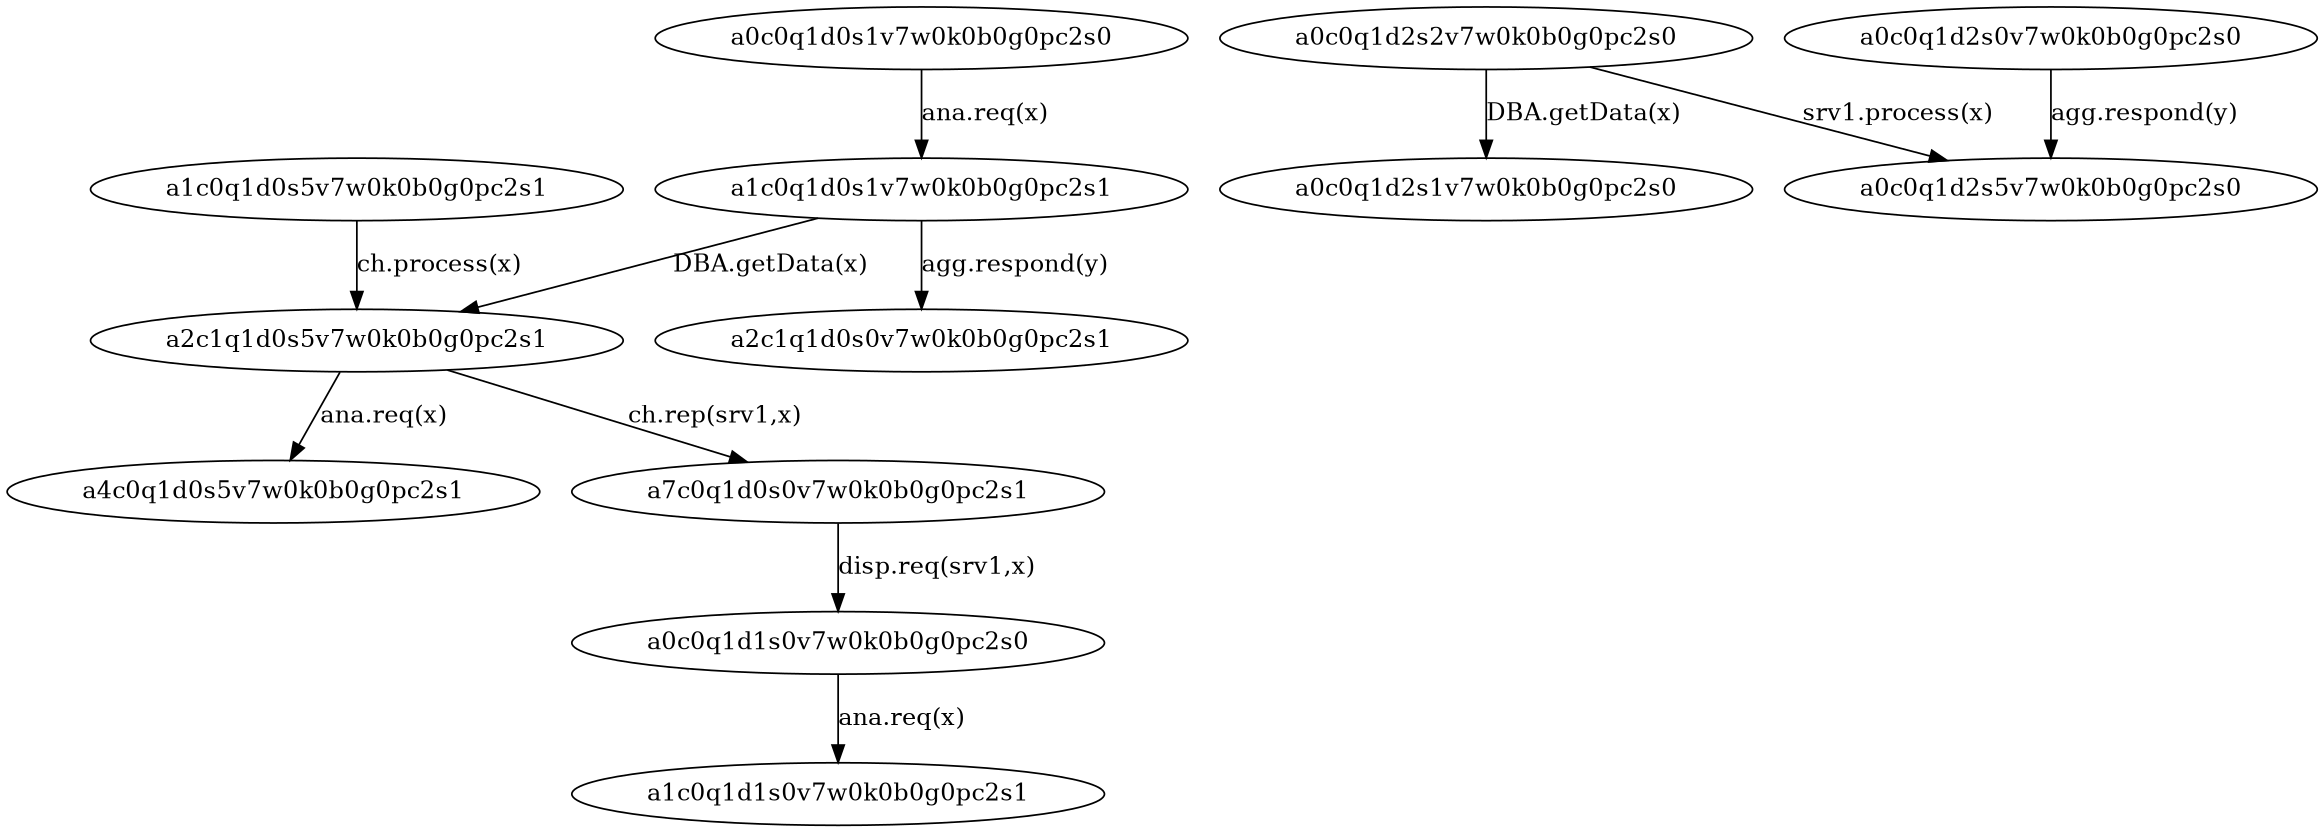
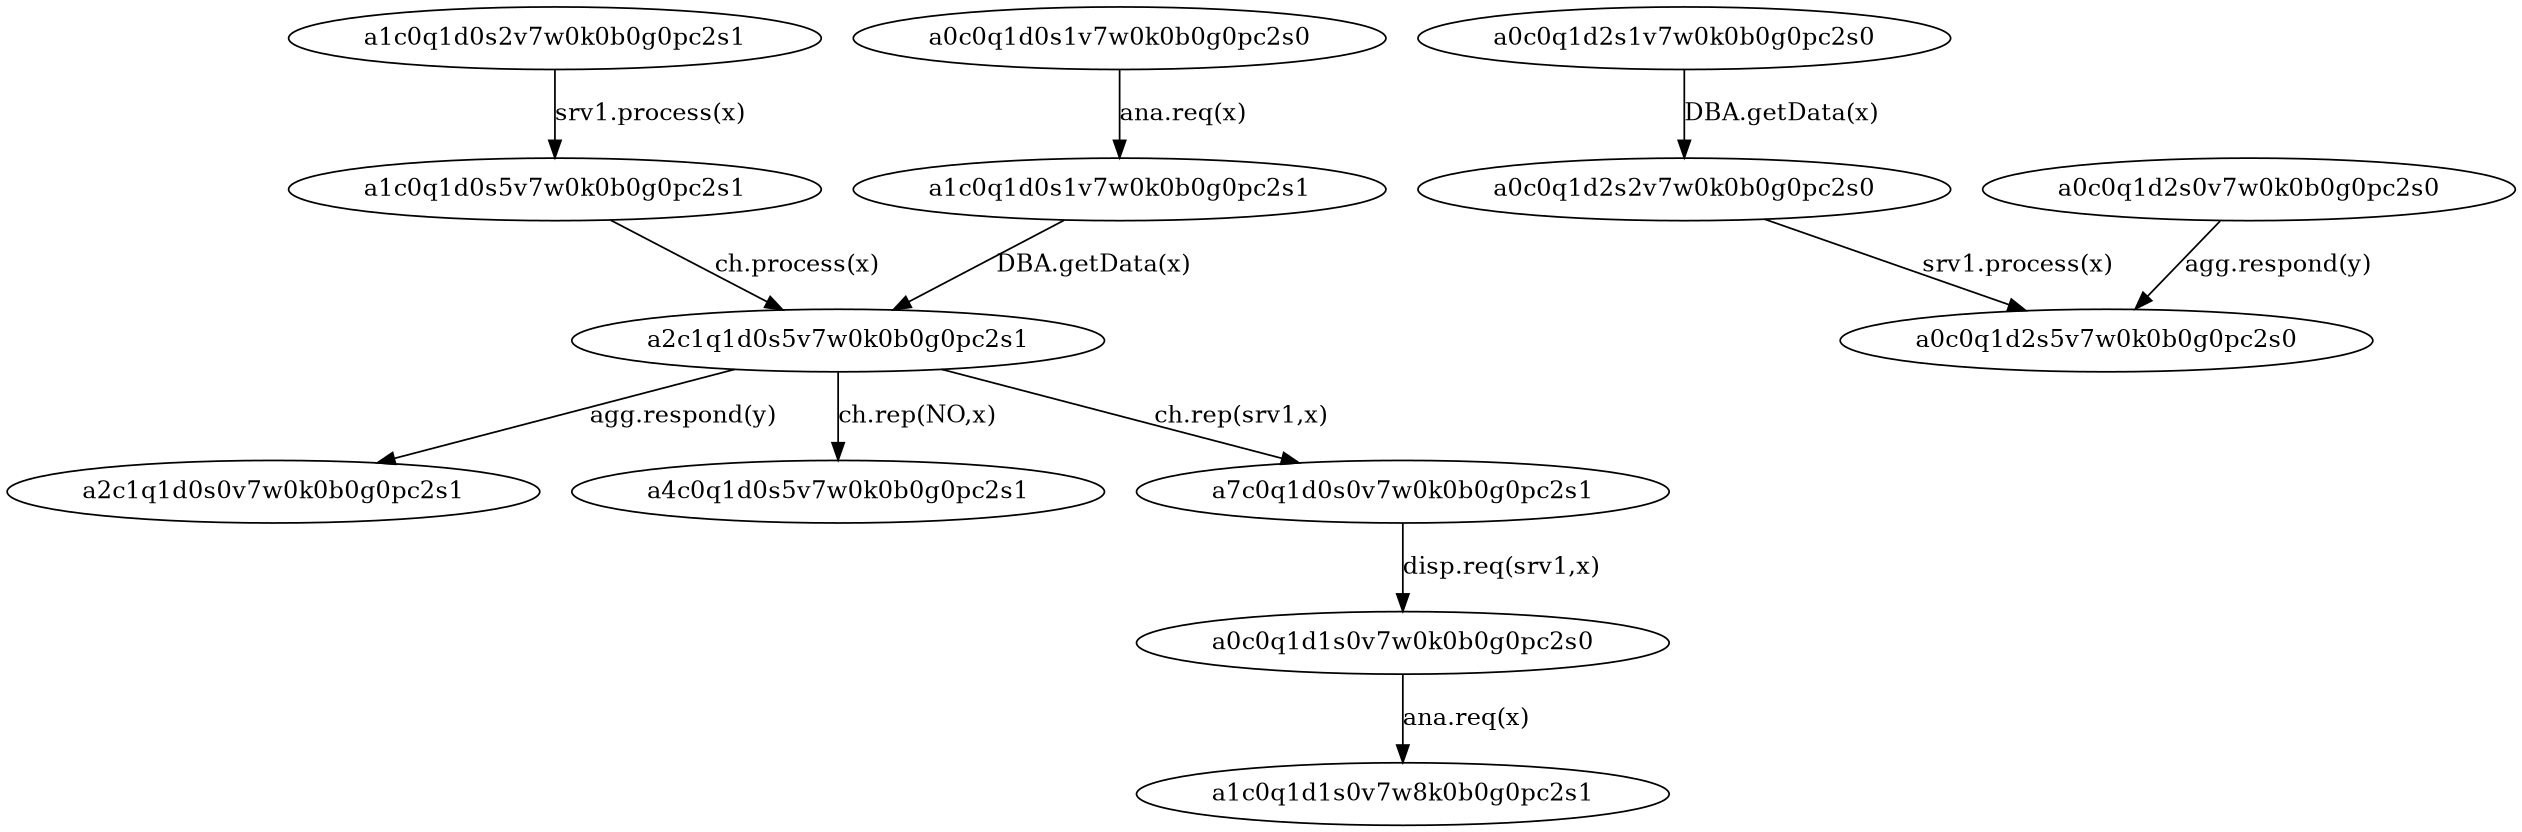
none -> (555, 38)
(1486, 105) -> (1684, 105)
(922, 256) -> (565, 414)
(384, 416) -> (917, 416)
(838, 794) -> (1403, 794)
